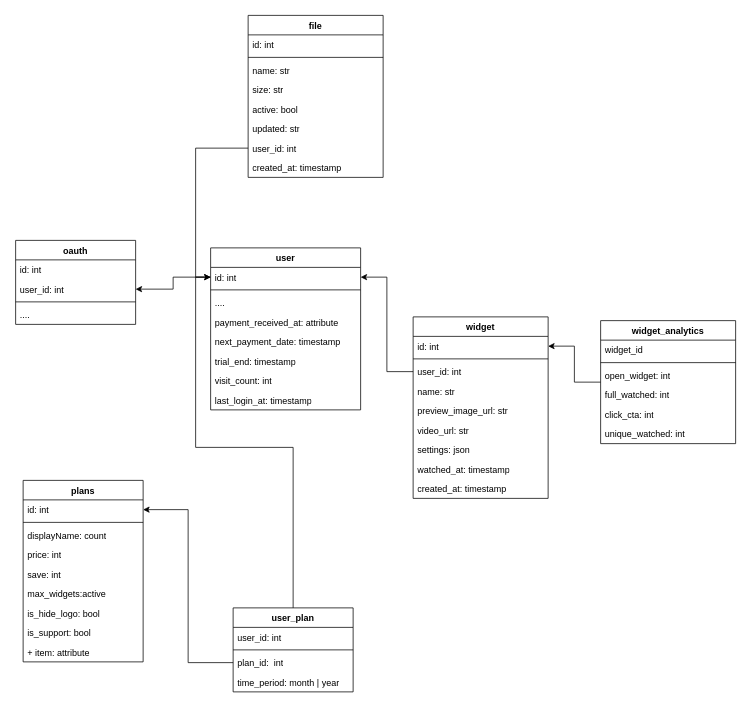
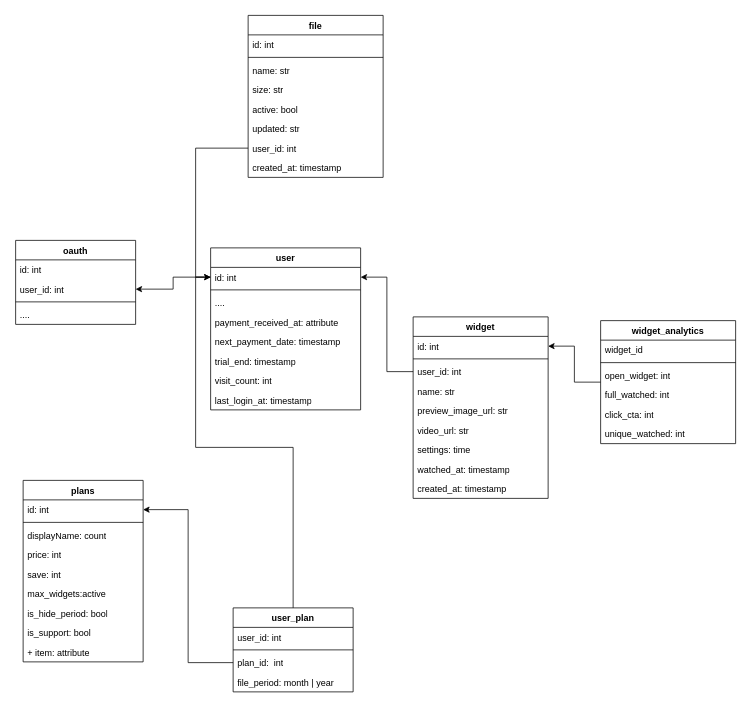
(449, 451) -> (448, 451)
(66, 614) -> (71, 614)
(292, 683) -> (291, 683)
